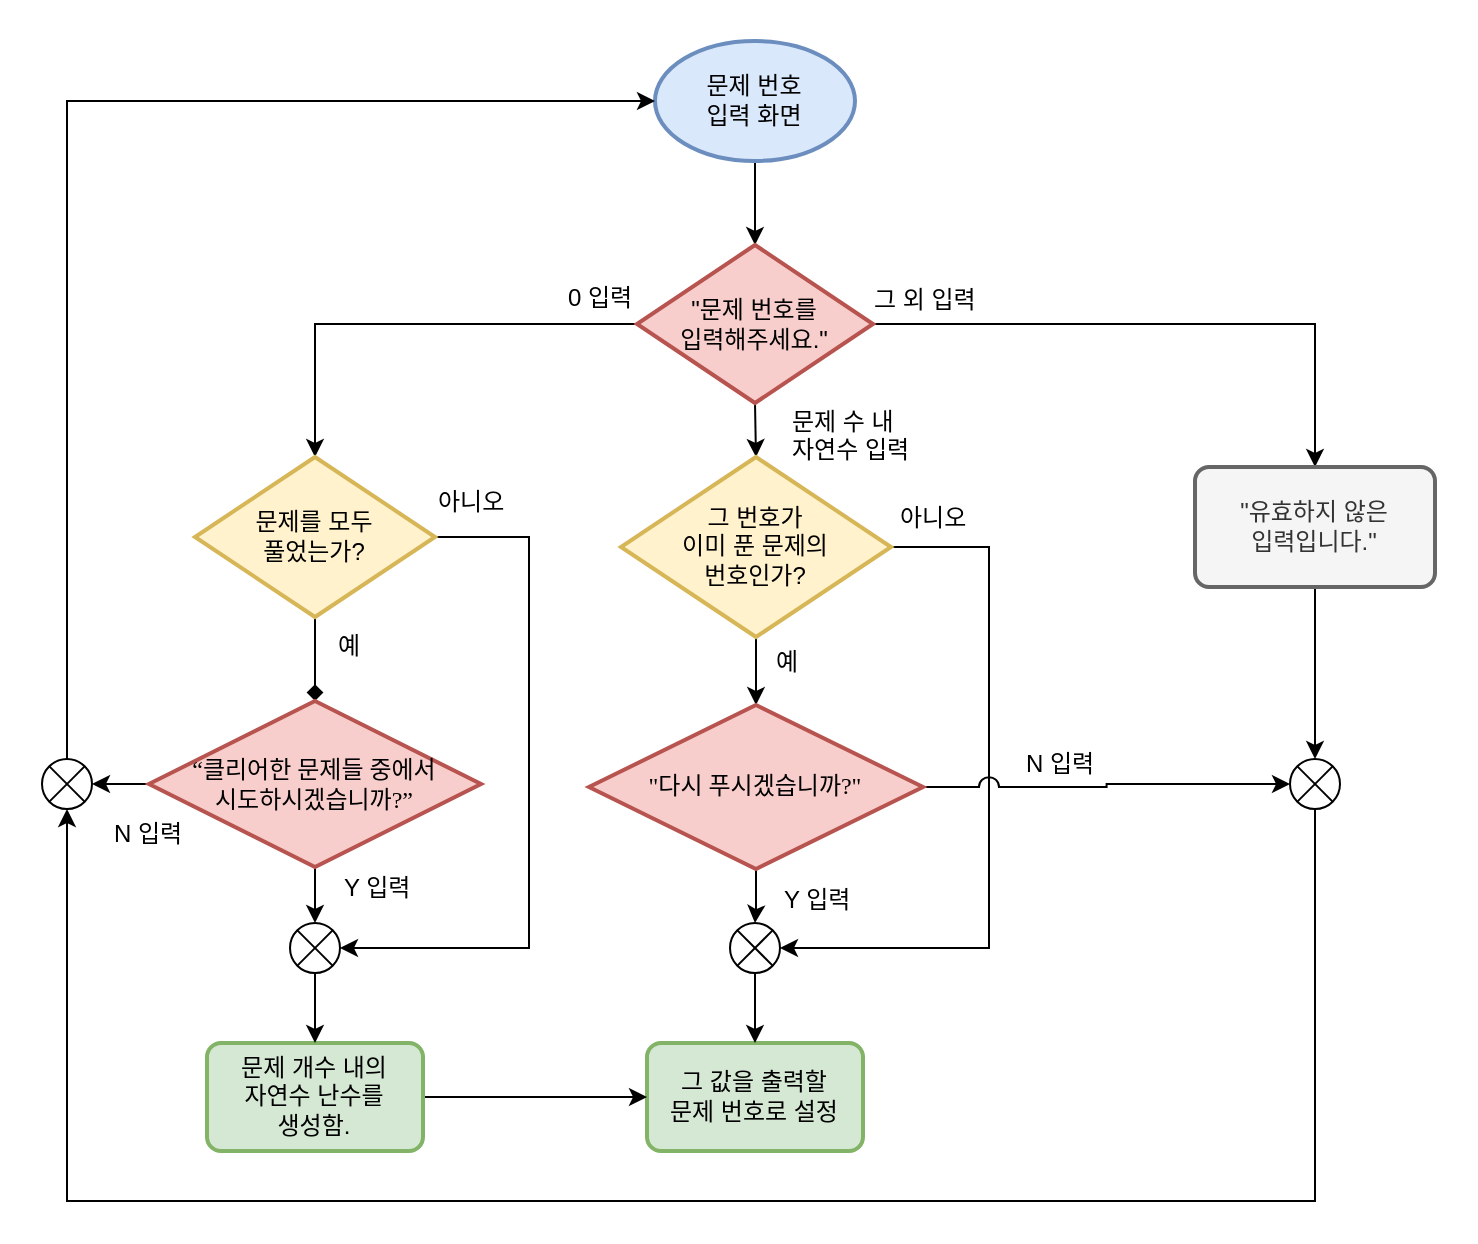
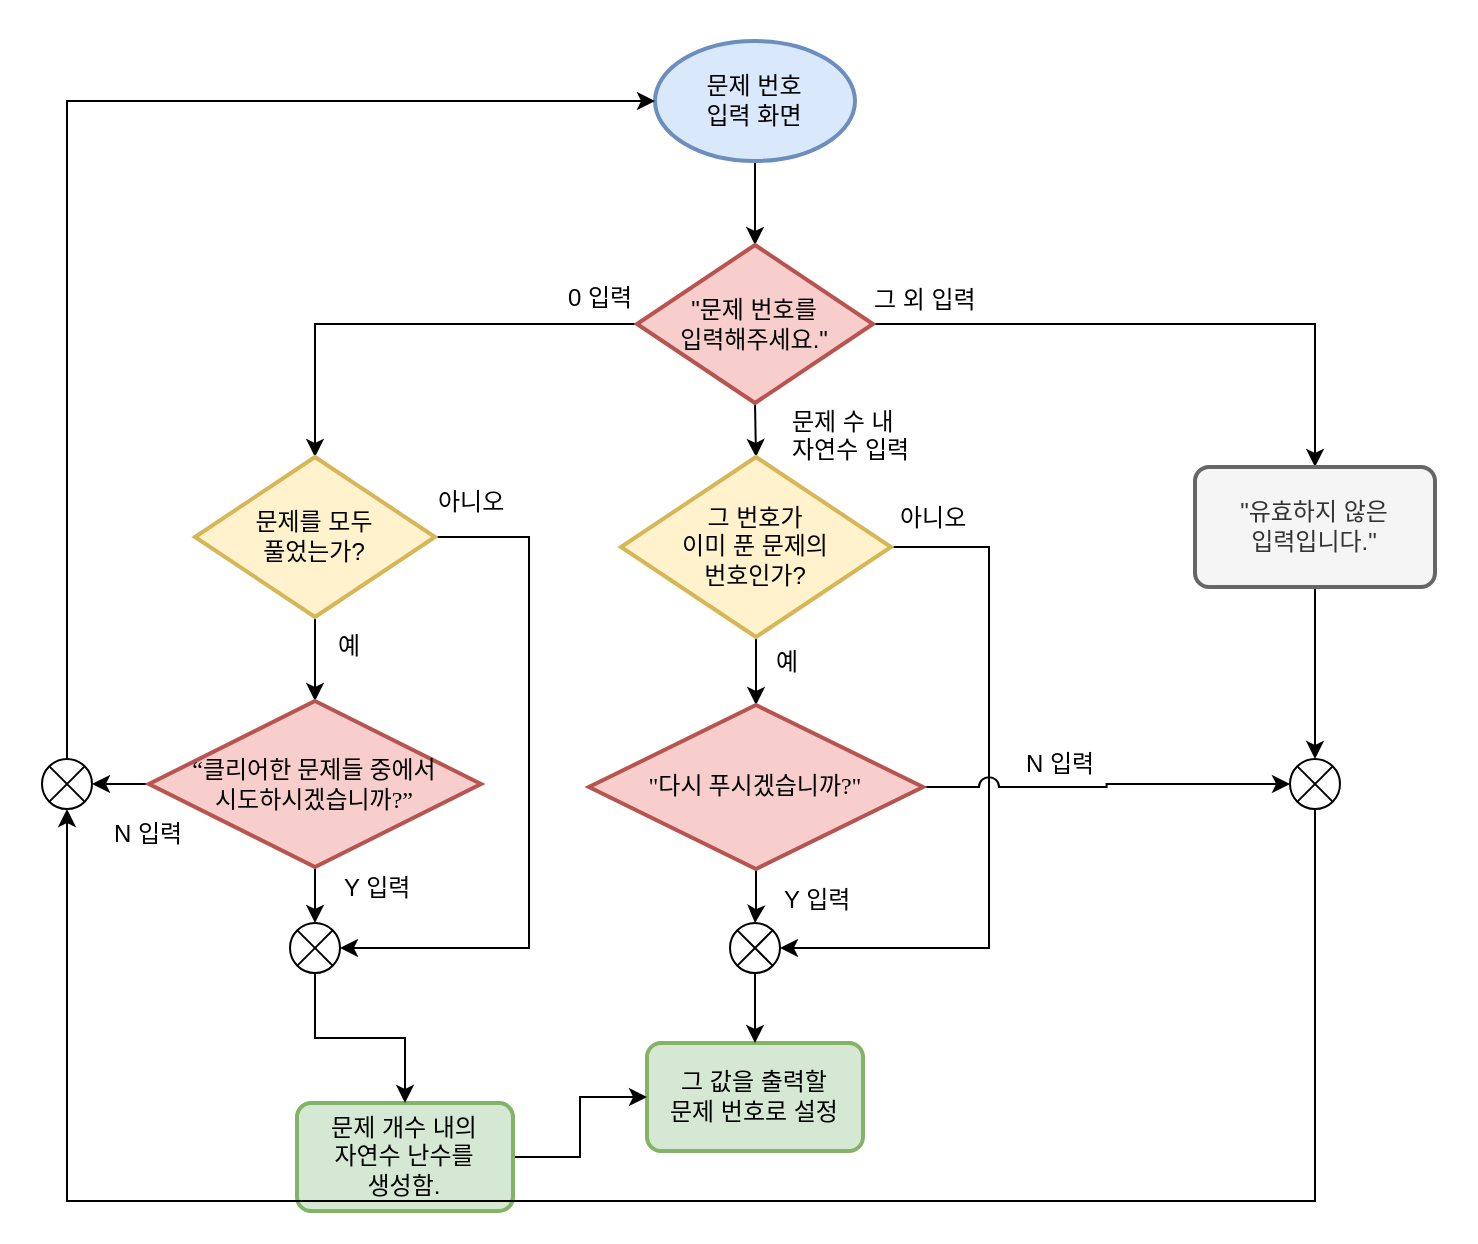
(315, 685) -> (315, 686)
(315, 1097) -> (405, 1157)
